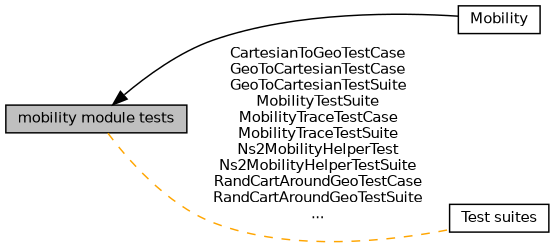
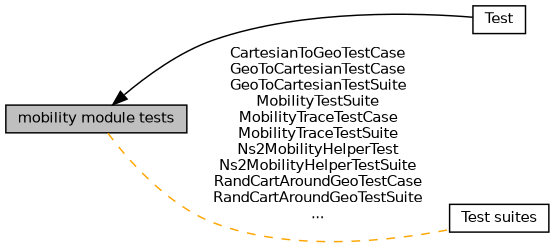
(499, 20) -> (499, 20)
